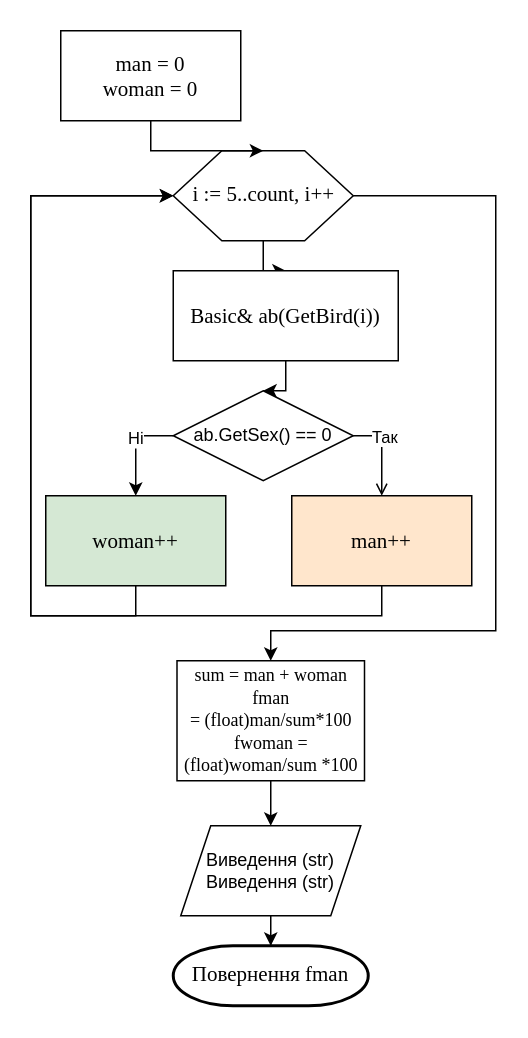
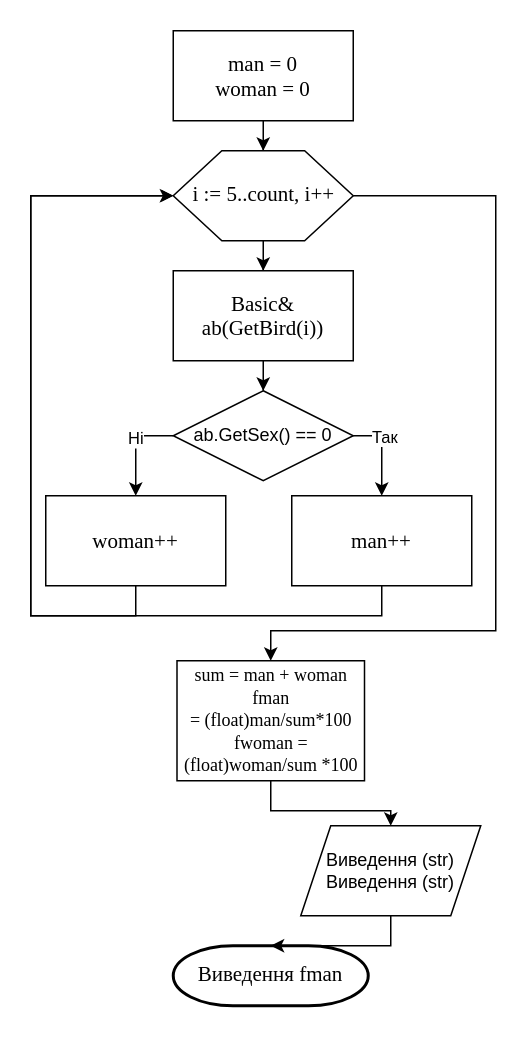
(151, 76) -> (263, 76)
(164, 196) -> (164, 196)
(286, 316) -> (263, 316)
(382, 486) -> (382, 484)
(136, 541) -> (136, 541)
(382, 541) -> (382, 541)
(271, 871) -> (391, 871)
(271, 976) -> (271, 976)
